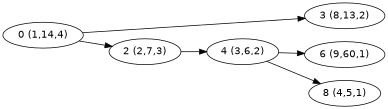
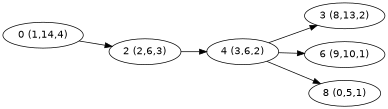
(190, 26) -> (290, 35)
(145, 52) -> (145, 52)
(345, 55) -> (345, 55)
(345, 93) -> (345, 93)
